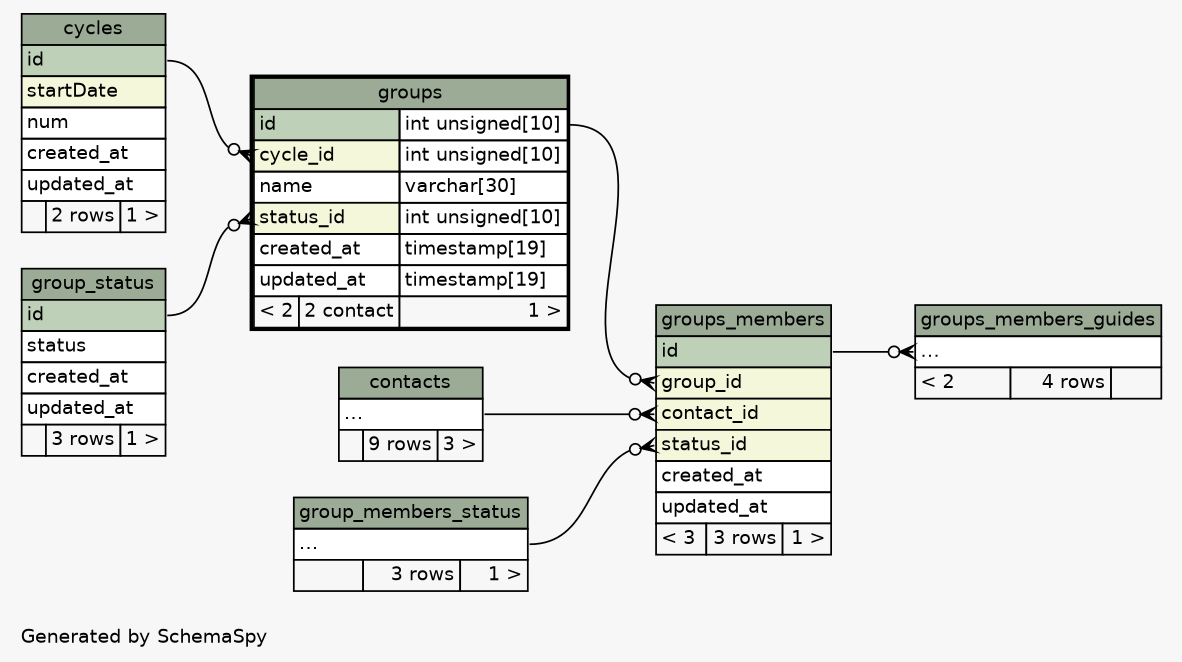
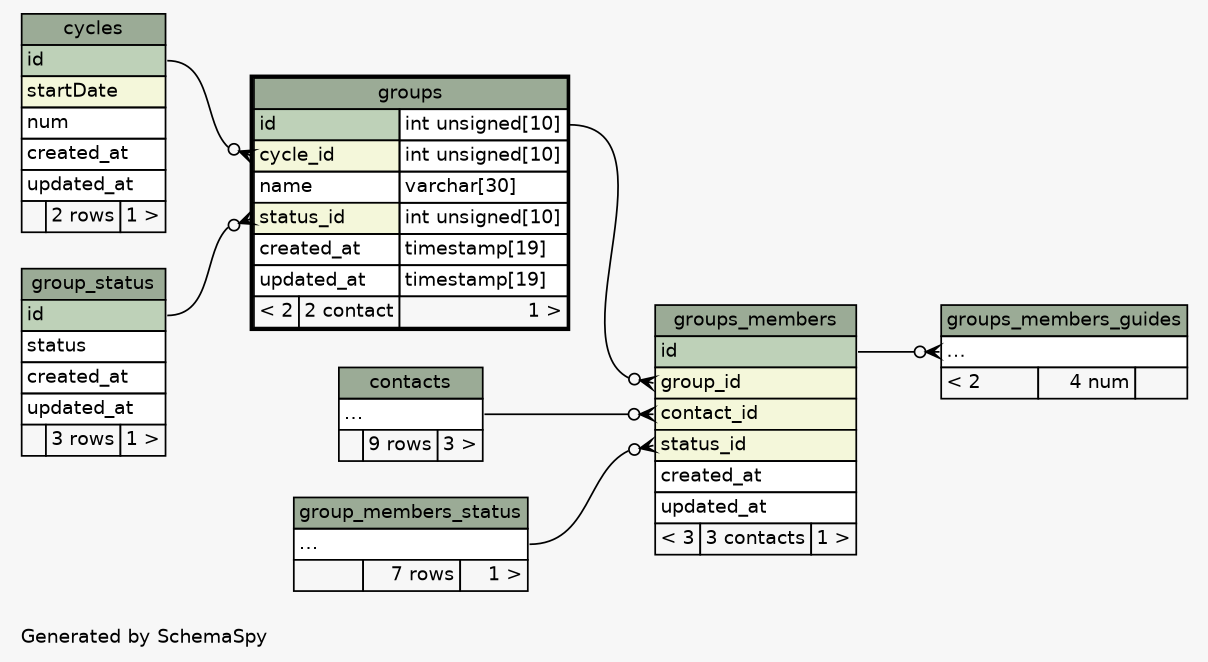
(1074, 382) -> (1100, 382)
(745, 538) -> (756, 538)
(423, 575) -> (423, 575)
